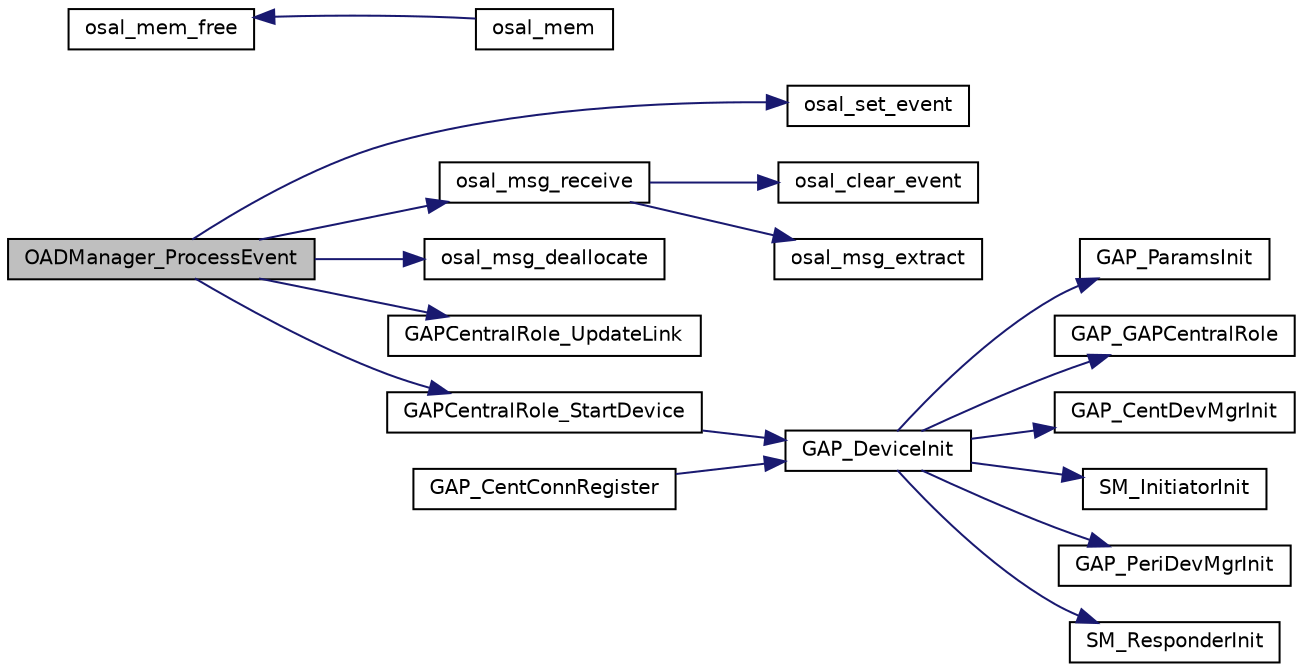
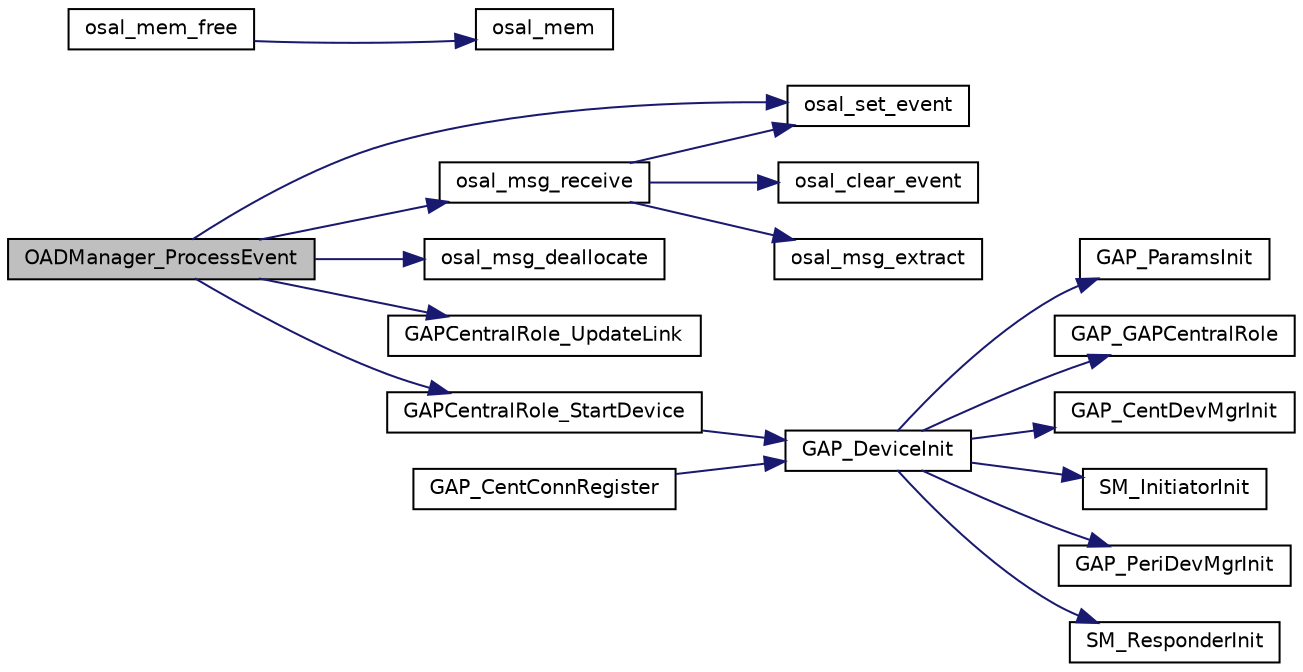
(375, 16) -> (355, 43)
none -> (702, 146)
